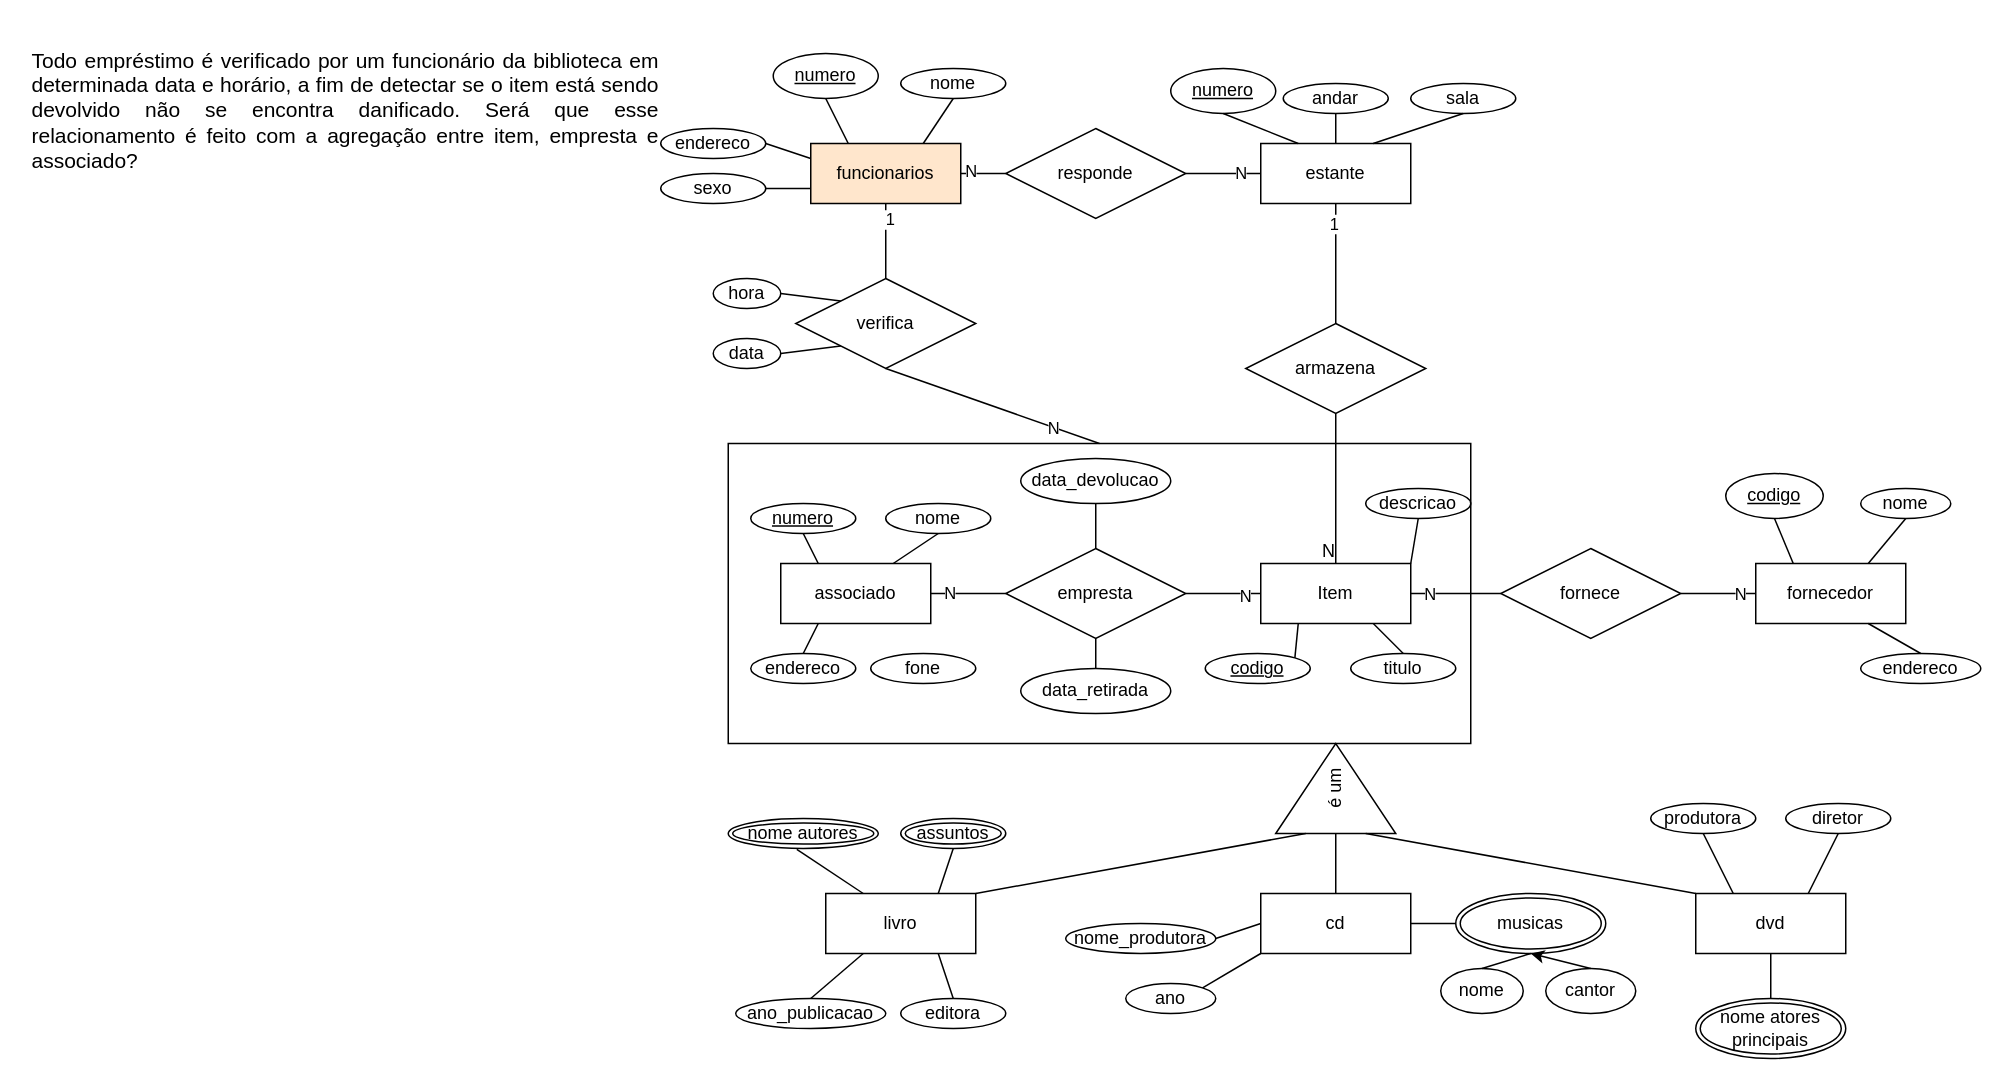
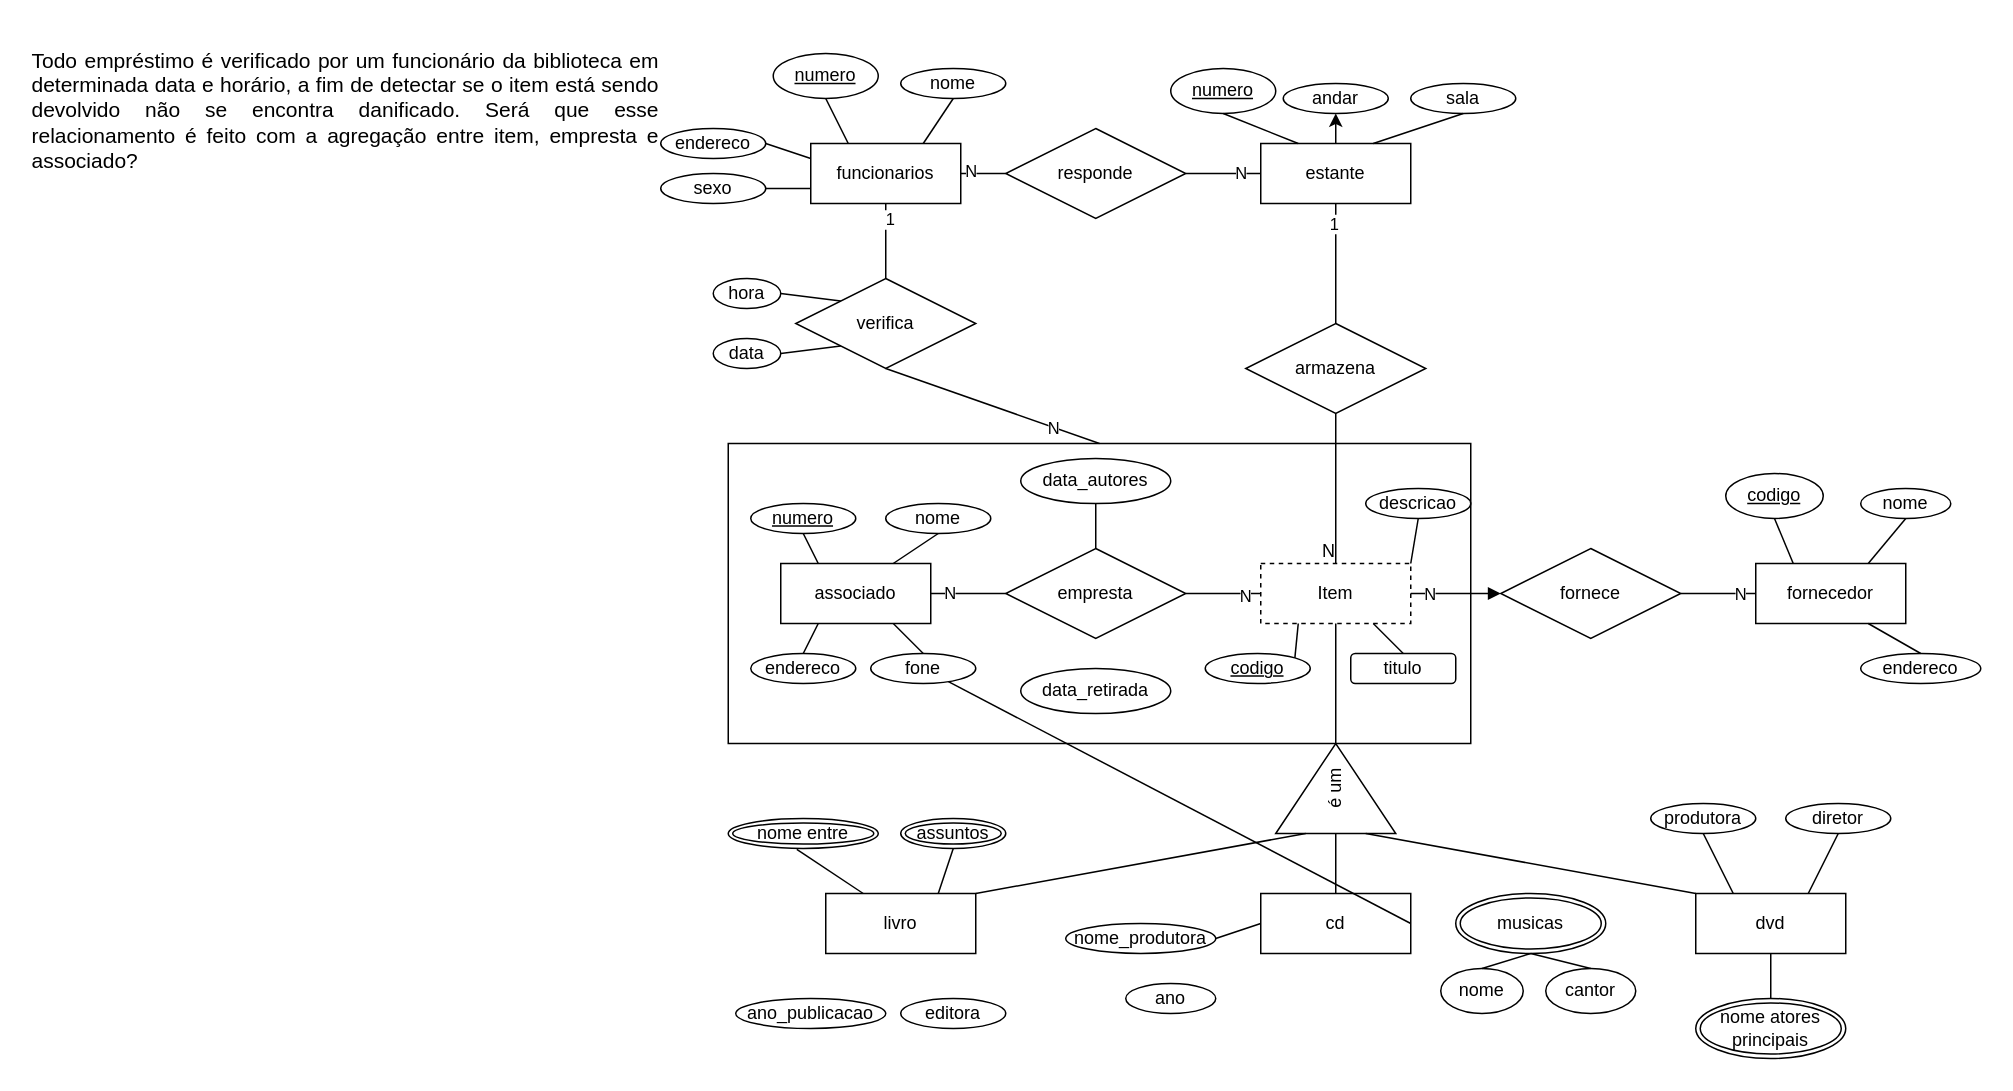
(1336, 120) -> (1336, 125)
(886, 173) -> (886, 173)
(1096, 481) -> (1096, 481)
(1336, 593) -> (1336, 593)
(1492, 593) -> (1487, 593)
none -> (908, 638)
(1096, 653) -> none
(1403, 668) -> (1403, 668)
none -> (1336, 683)
(803, 833) -> (803, 833)
(1433, 923) -> (1180, 803)
(1542, 956) -> (1538, 955)
(1231, 971) -> none
(837, 975) -> none
(946, 975) -> none
